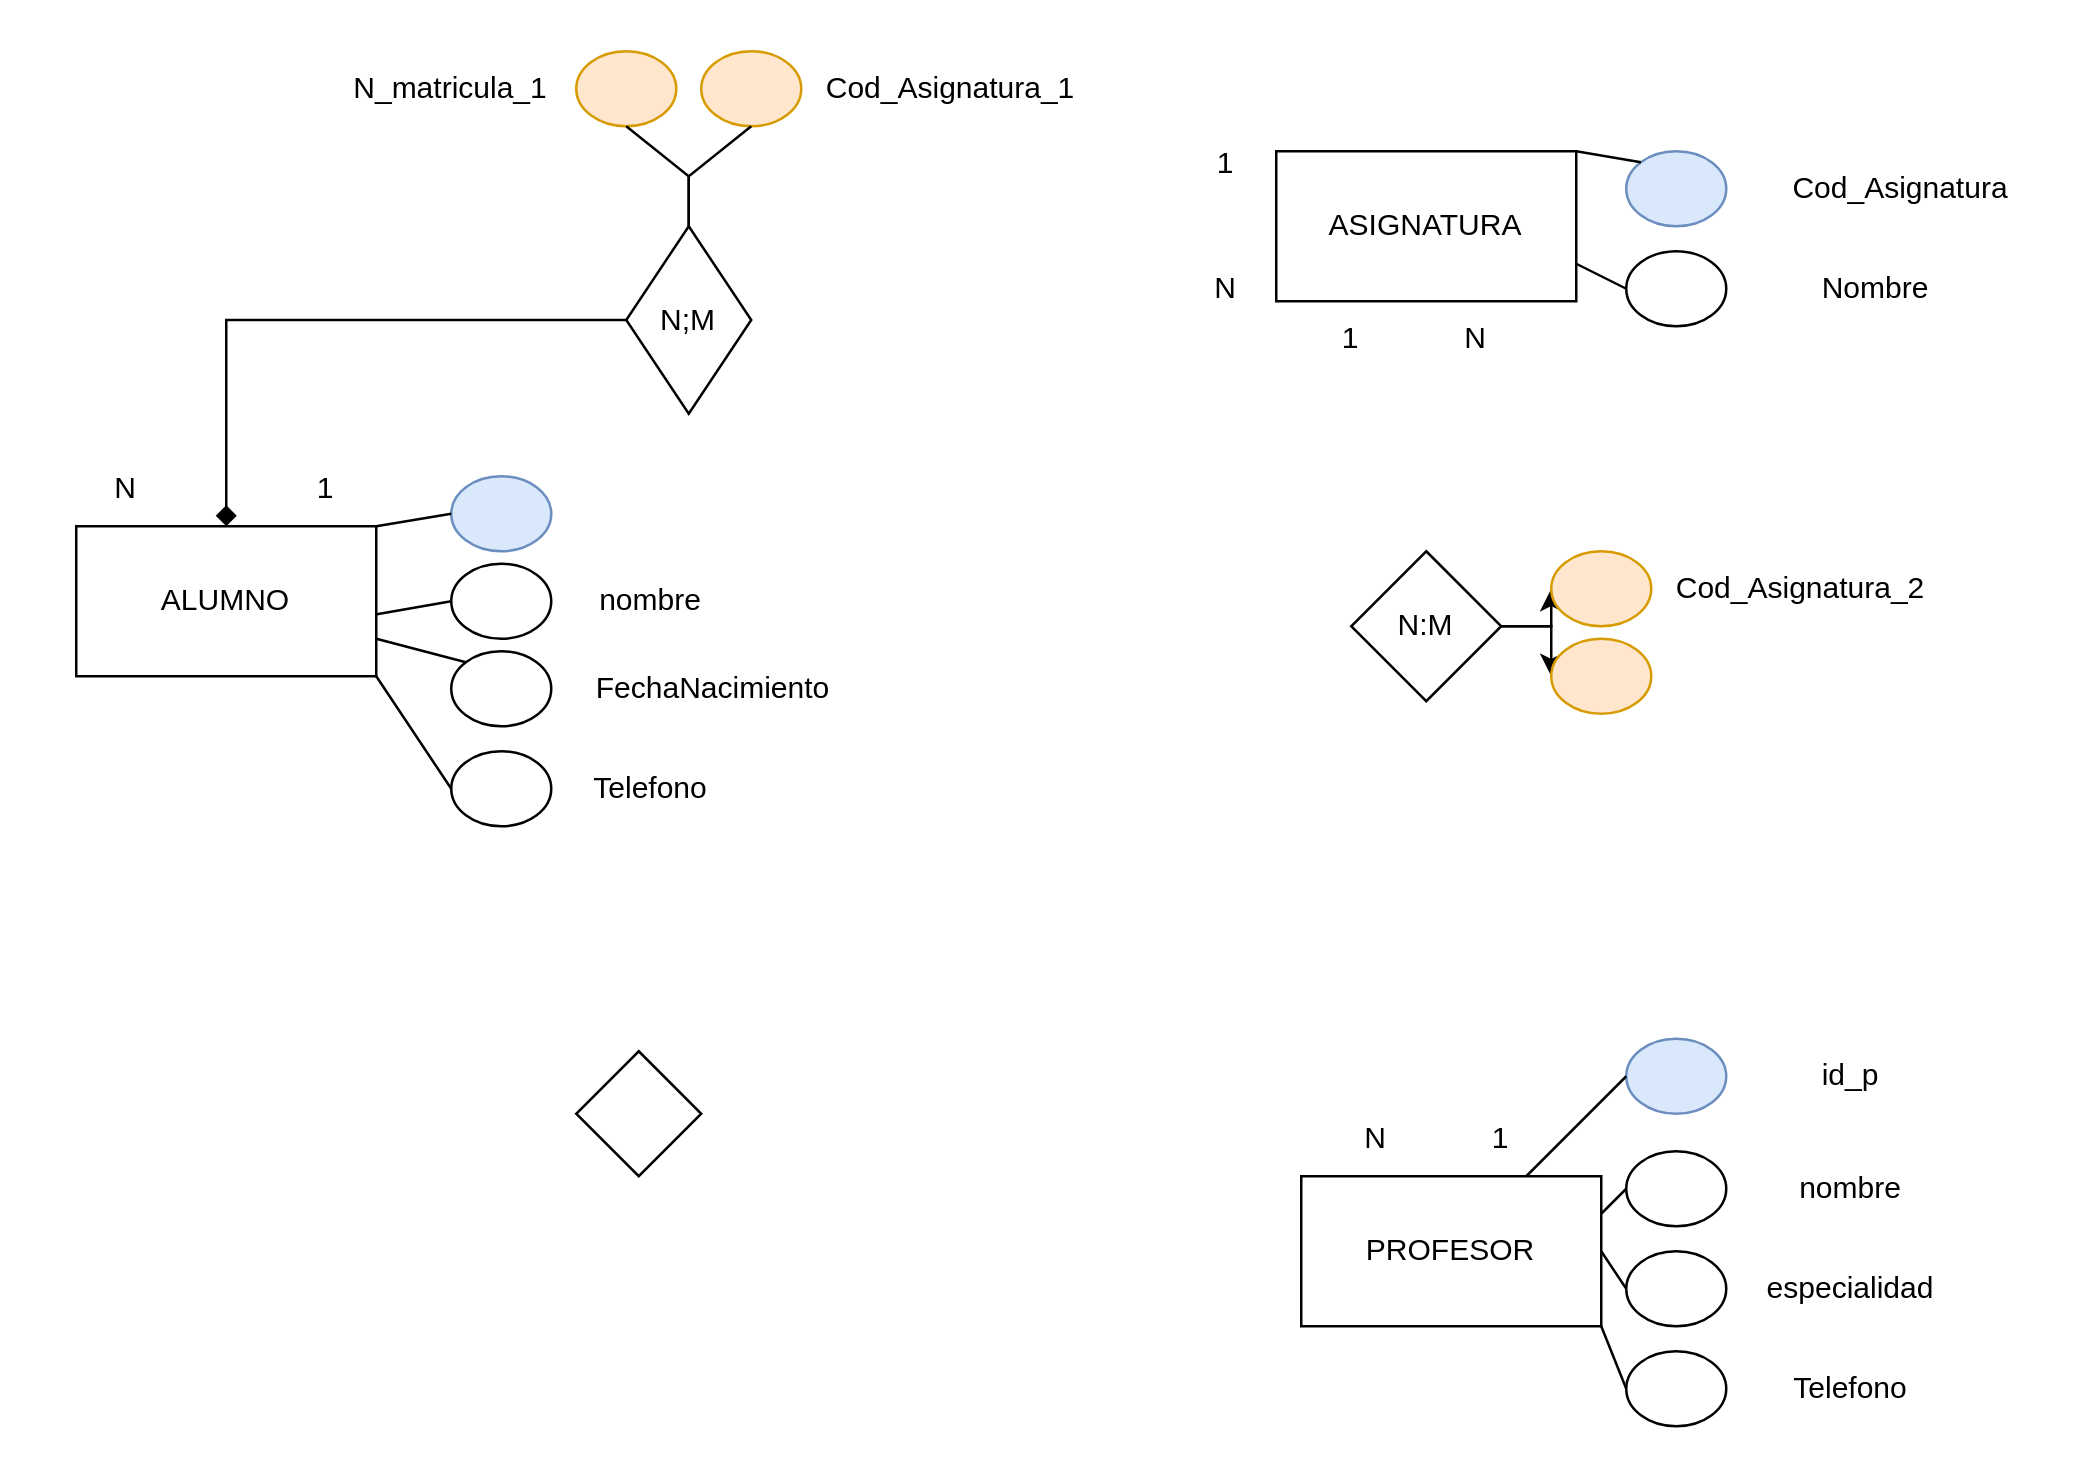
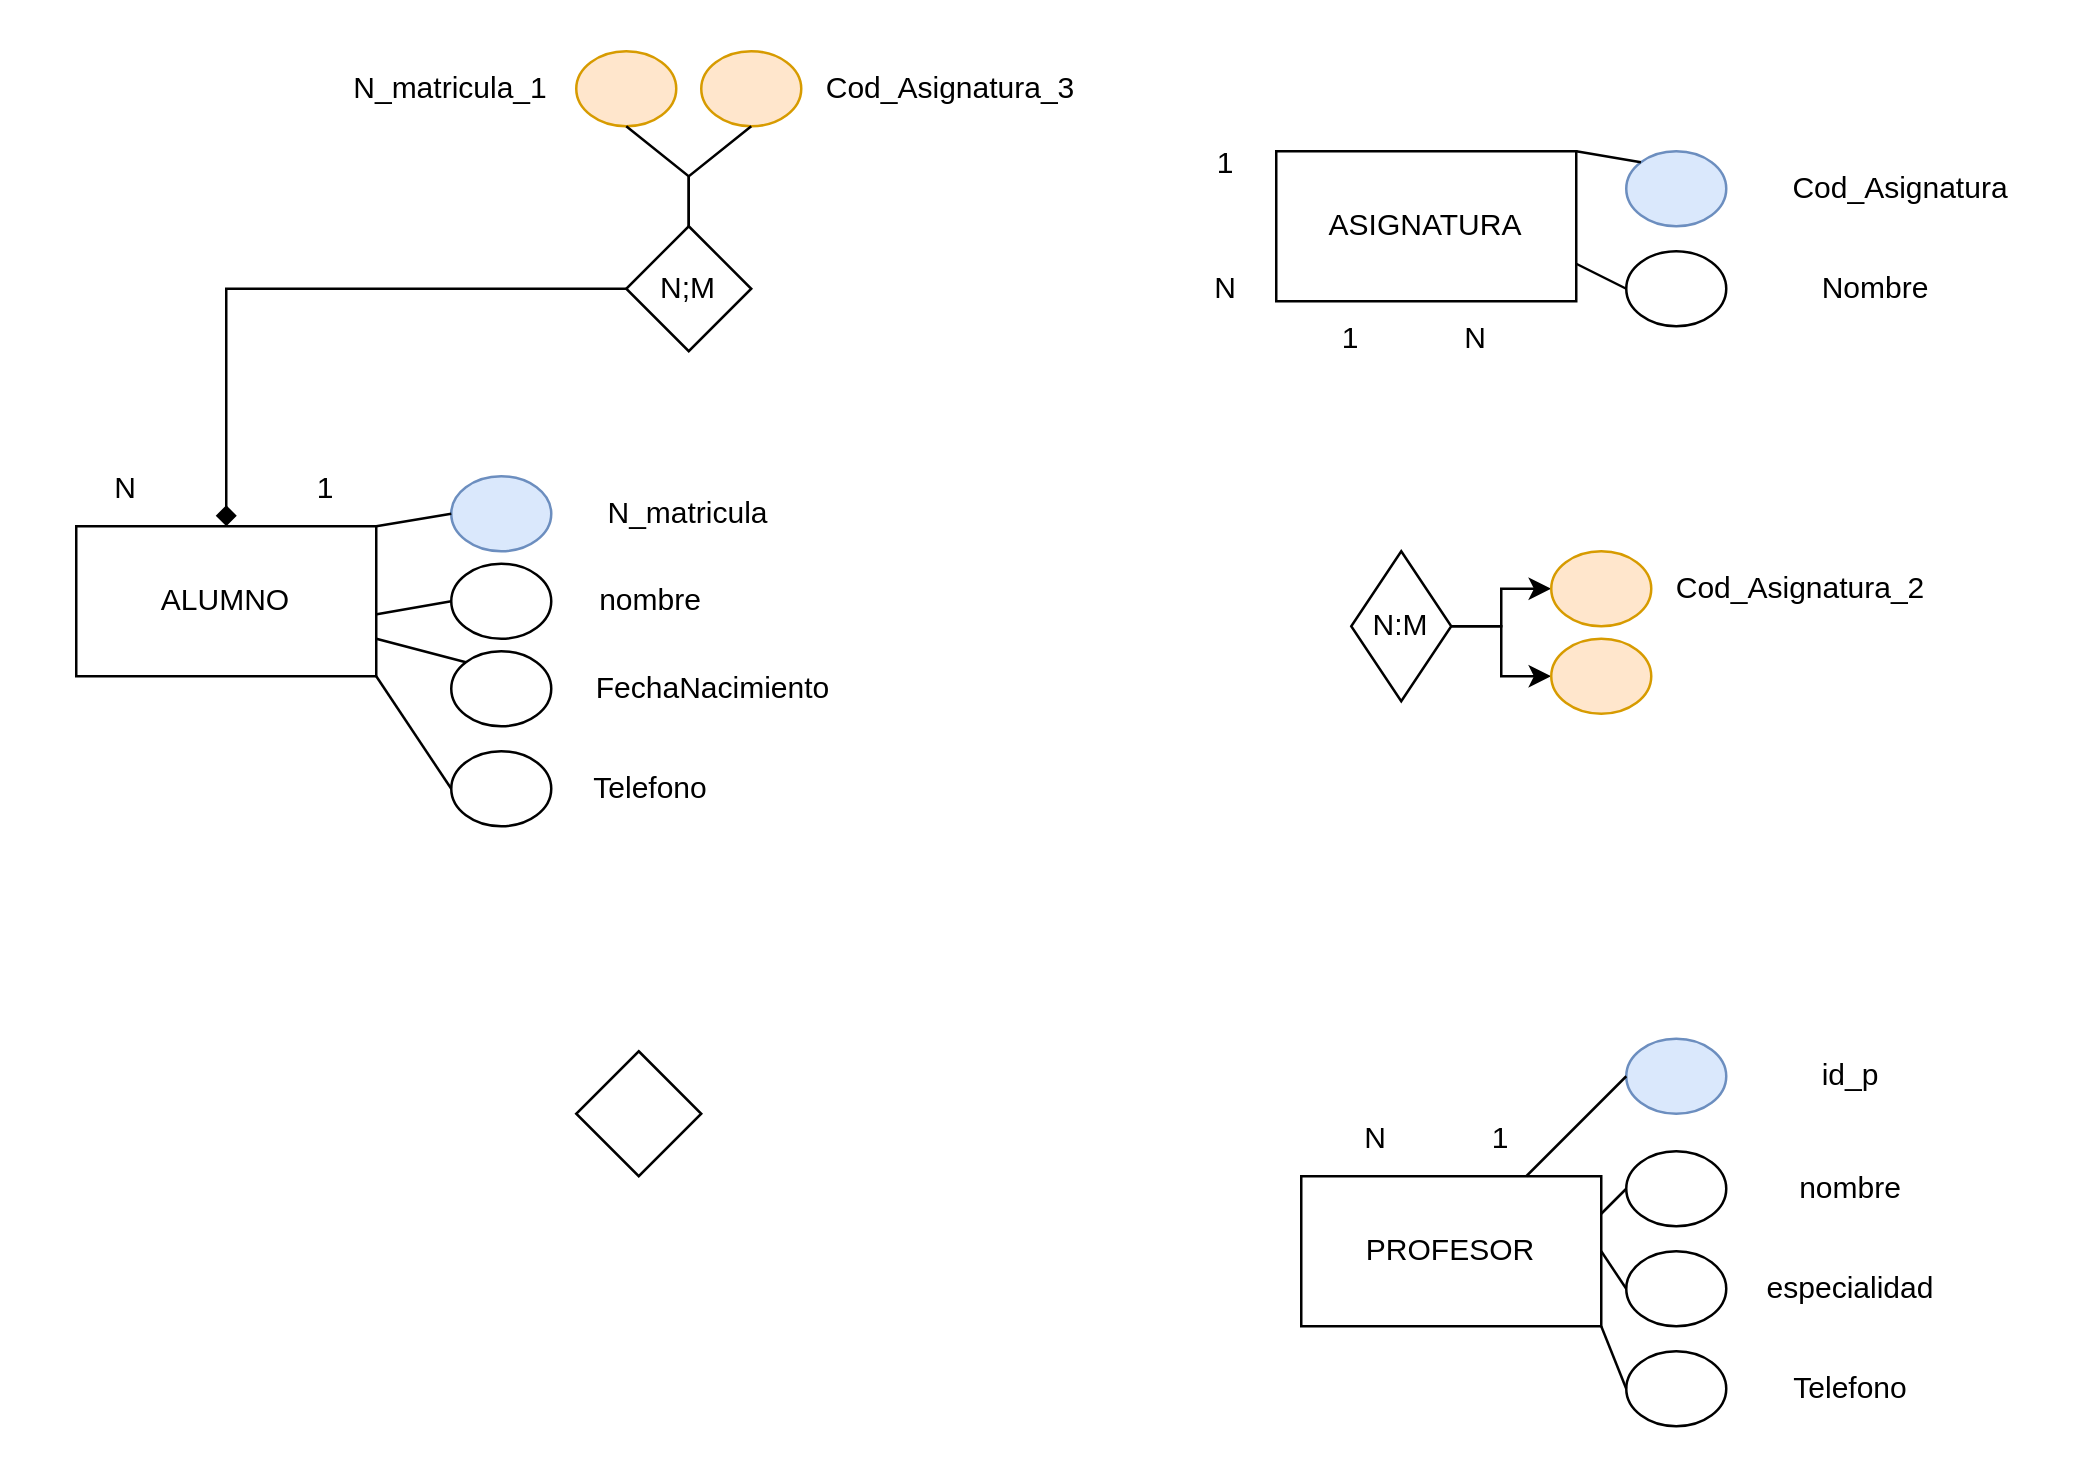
(951, 89) -> (951, 89)
(689, 320) -> (689, 289)
none -> (689, 514)
(1426, 626) -> (1401, 626)
